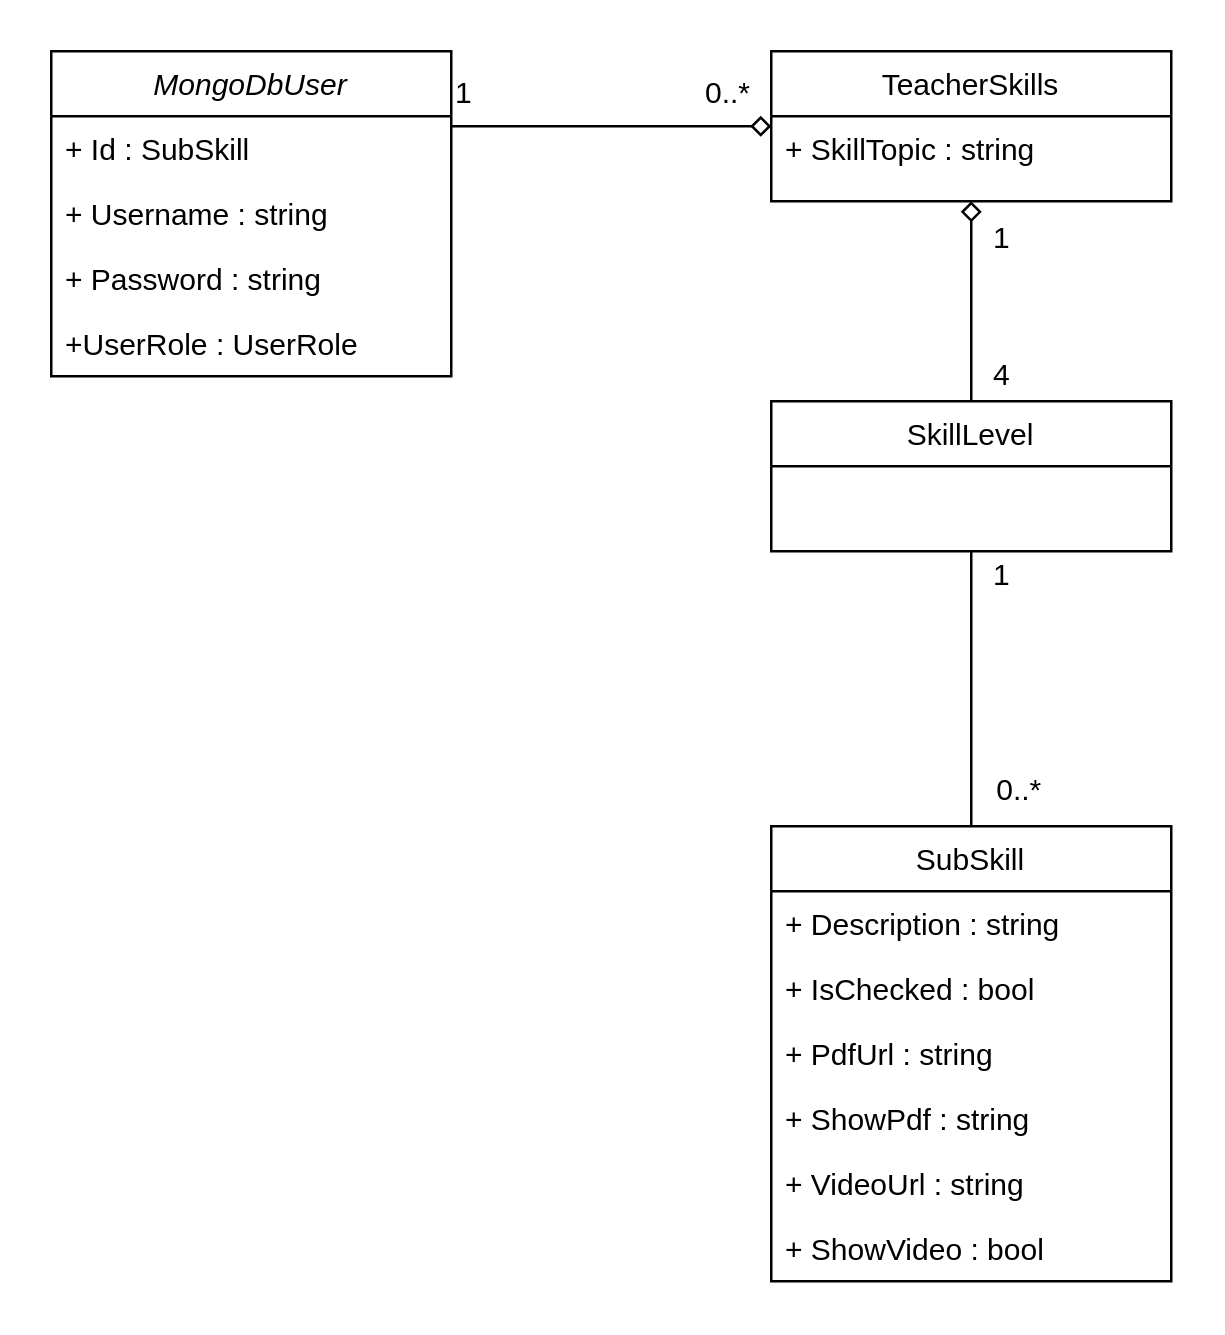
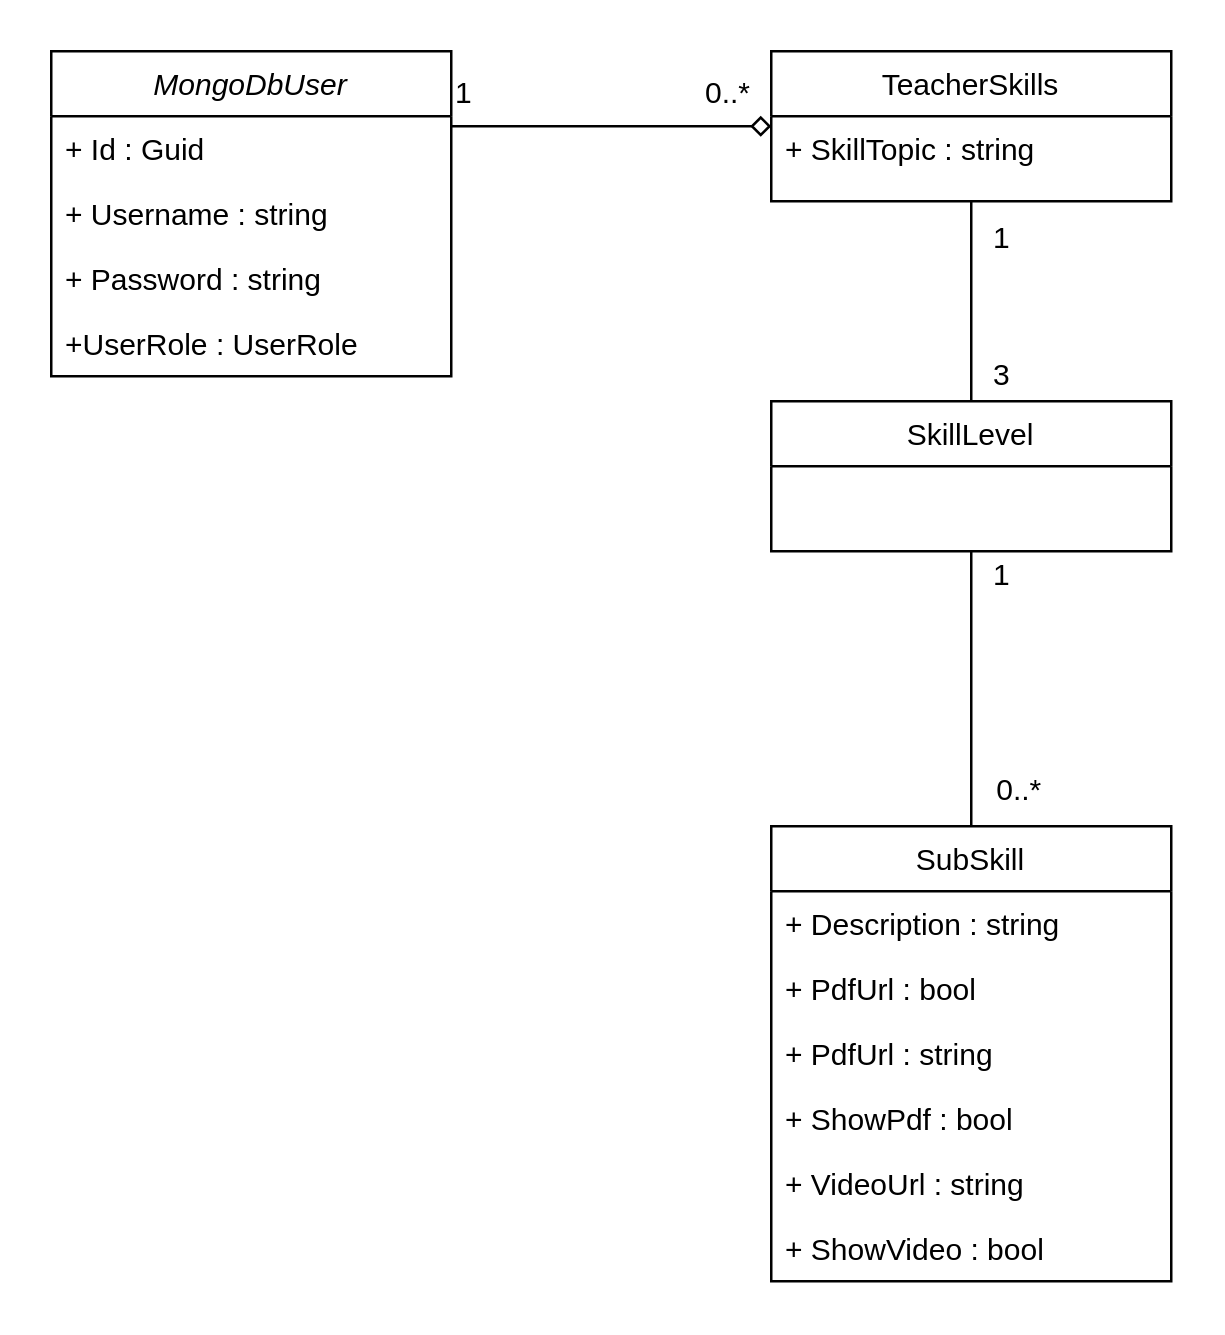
(164, 150) -> (138, 150)
(971, 222) -> (971, 214)
(1003, 376) -> (1003, 376)
(917, 990) -> (888, 990)
(917, 1120) -> (900, 1120)
